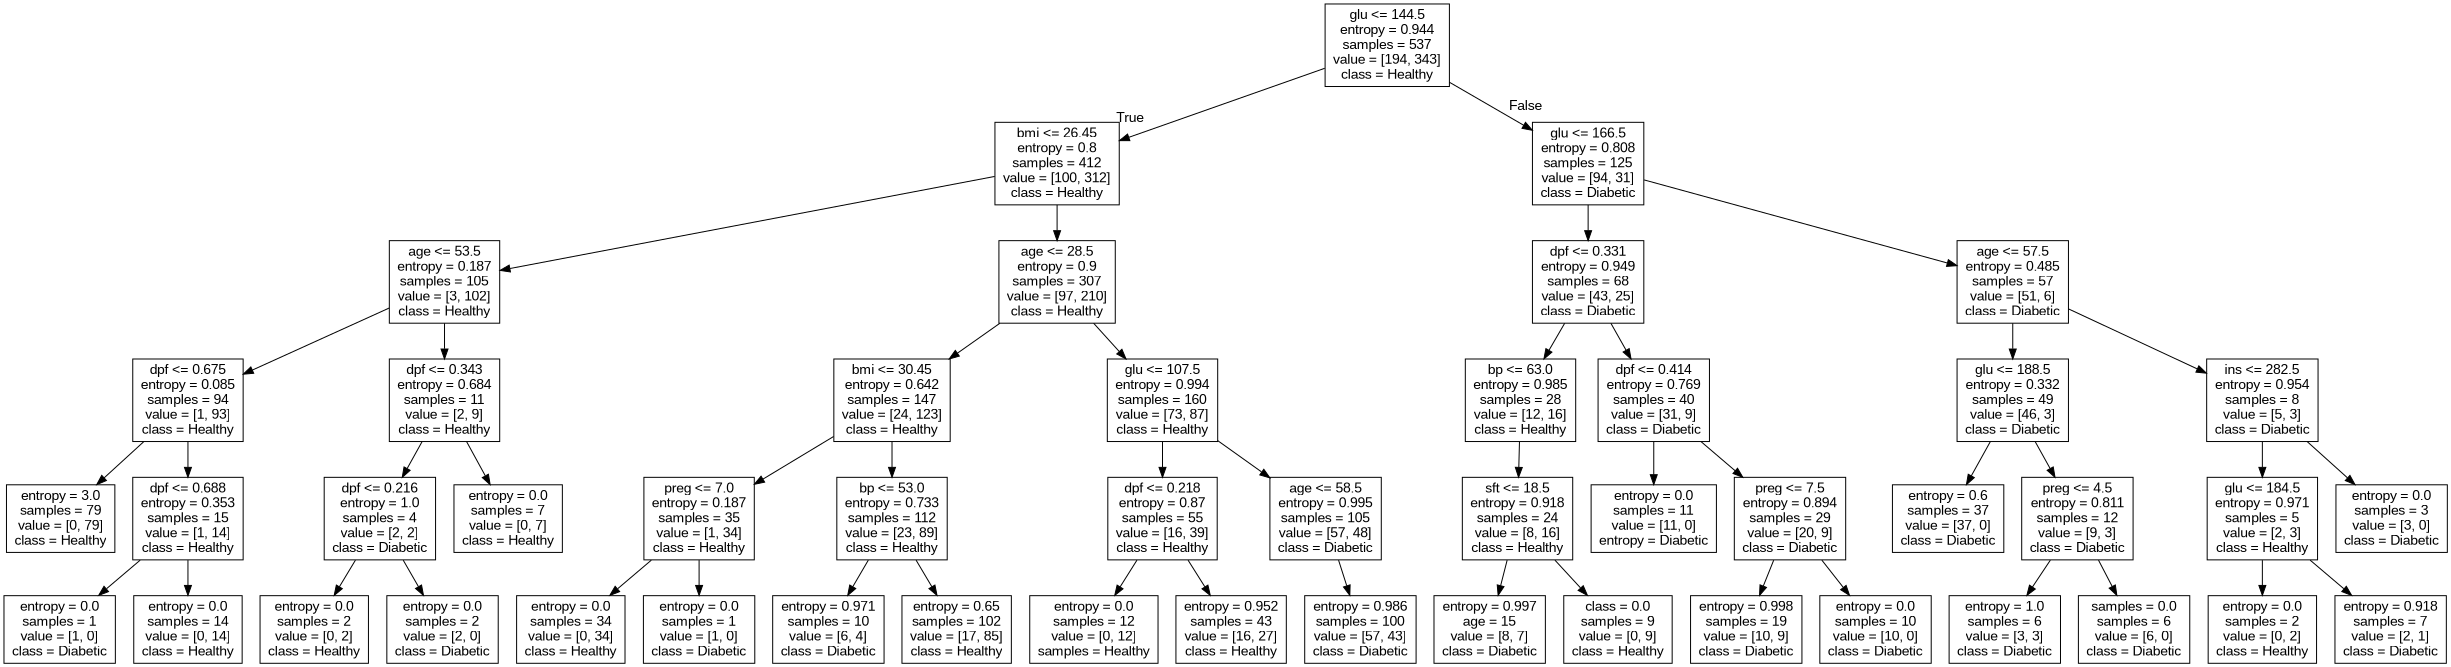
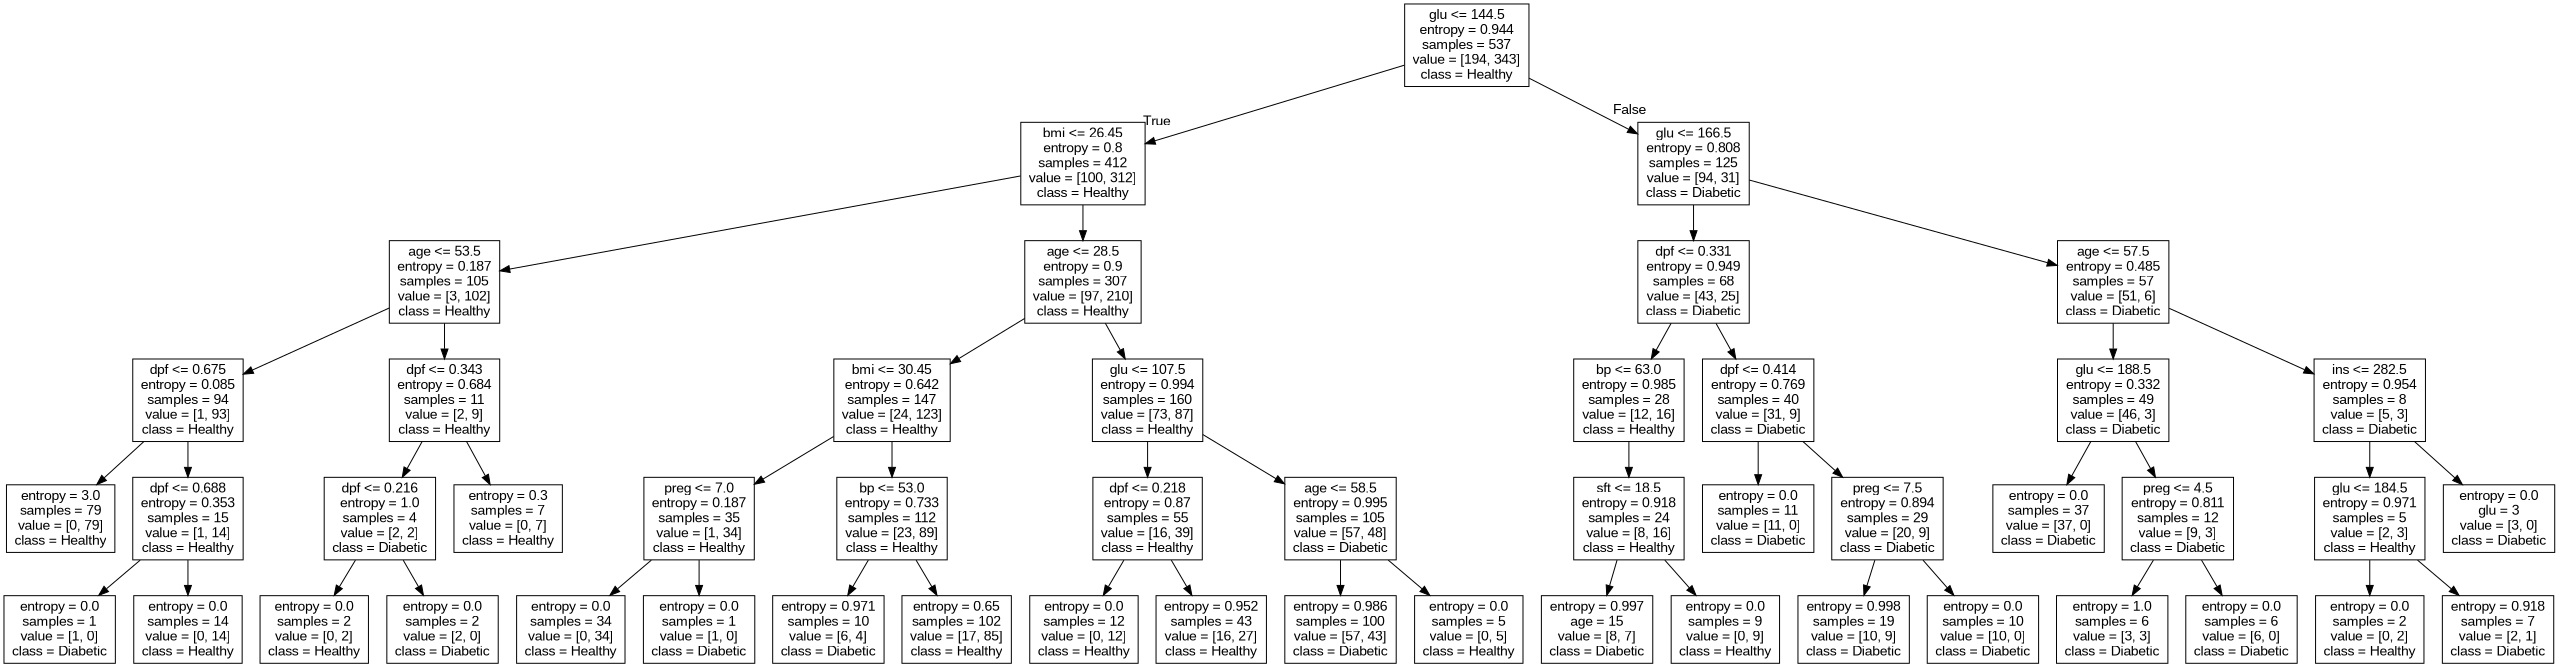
(508, 519) -> (508, 519)
(1654, 519) -> (1758, 519)
(1948, 519) -> (2049, 519)
(2392, 519) -> (2499, 519)
(1094, 629) -> (1084, 629)
none -> (1469, 629)
(1618, 629) -> (1725, 629)
(2134, 629) -> (2241, 629)
